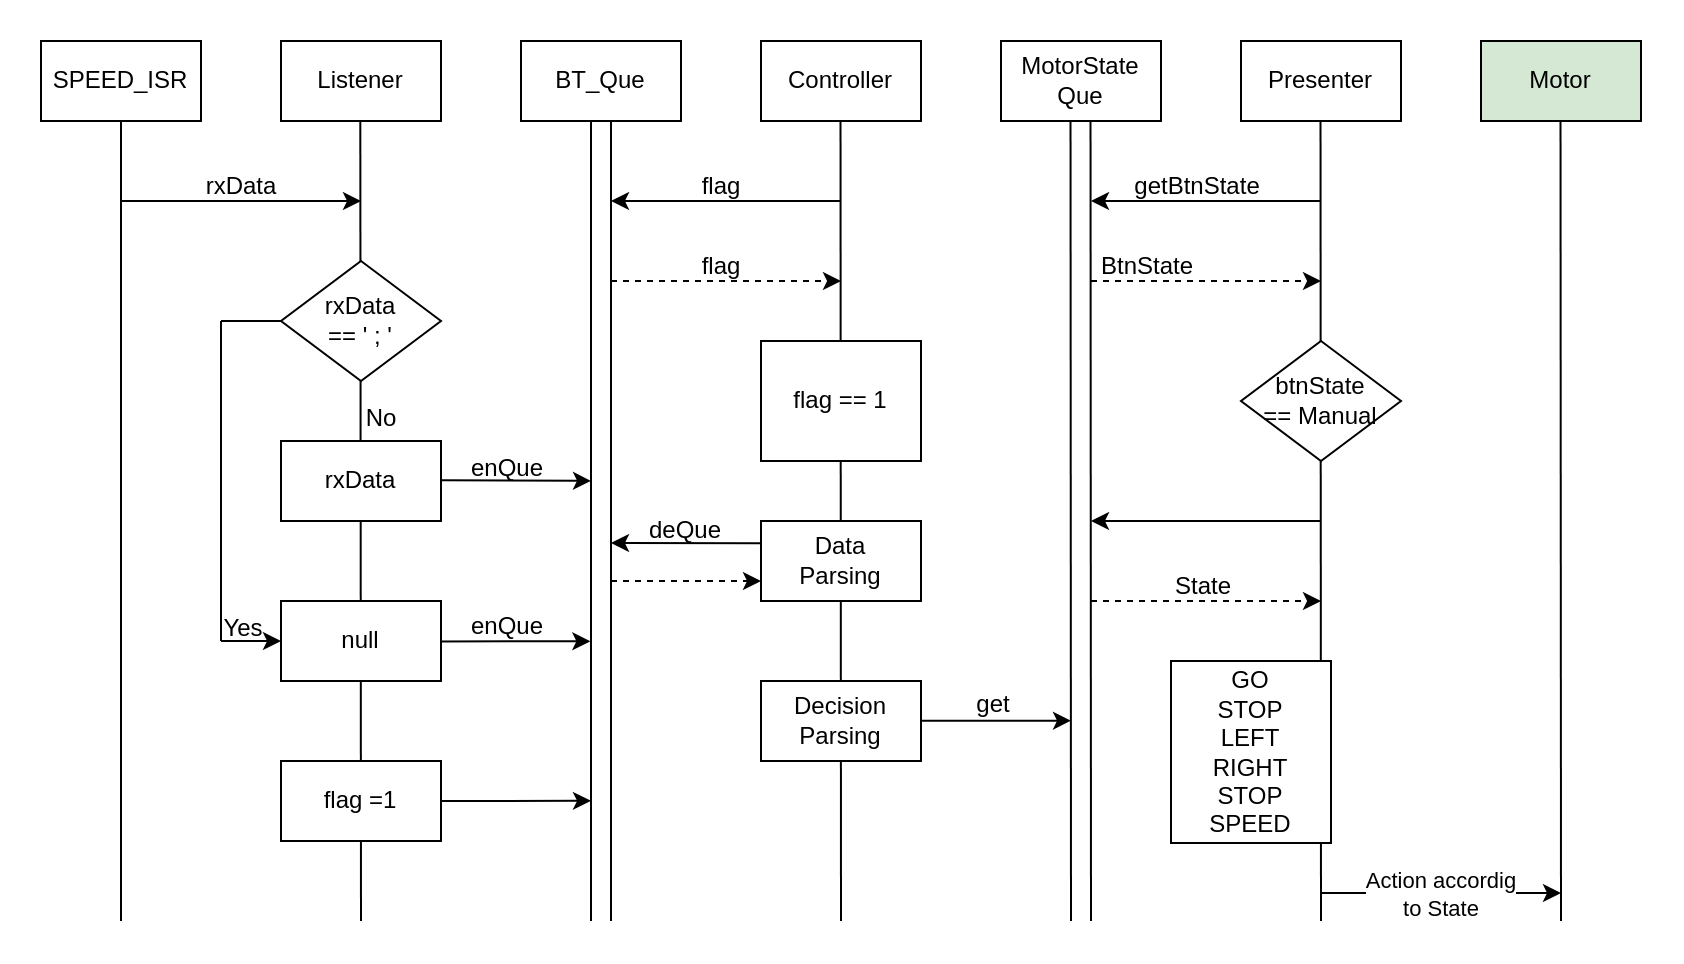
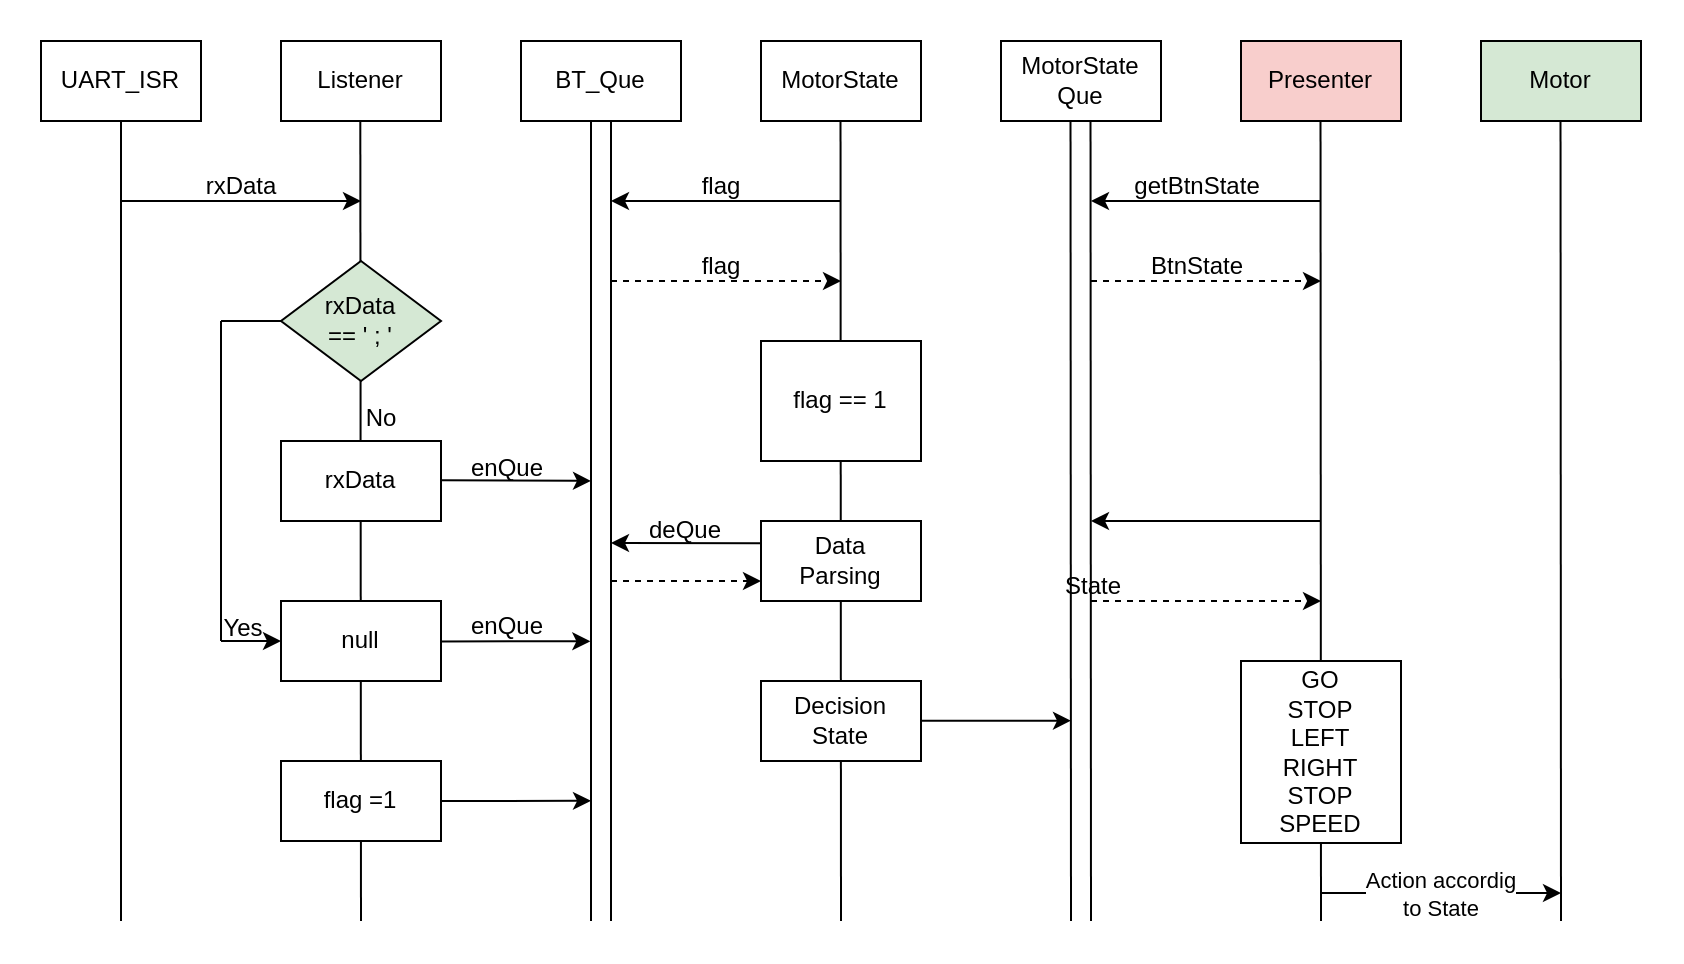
(121, 81) -> (121, 81)
(841, 81) -> (841, 81)
(1321, 81) -> (1321, 81)
(1147, 267) -> (1197, 267)
(361, 321) -> (361, 321)
(1321, 401) -> none
(1203, 587) -> (1093, 587)
(993, 705) -> none
(841, 721) -> (841, 721)
(1251, 752) -> (1321, 752)
